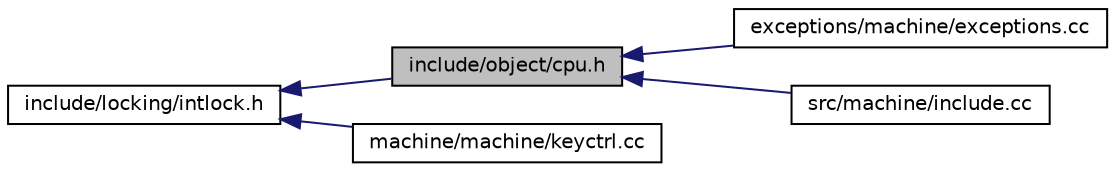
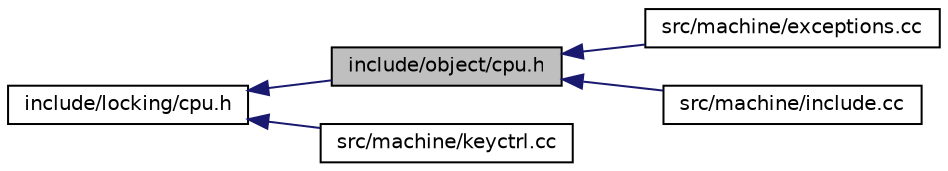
(921, 28) -> (793, 28)
(144, 105) -> (128, 105)
(507, 143) -> (447, 143)
